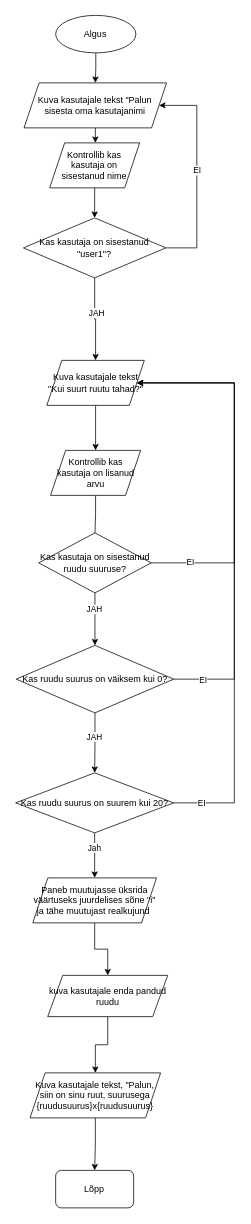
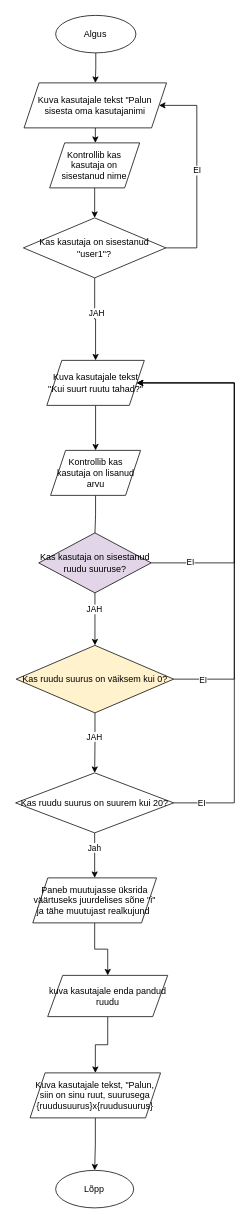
(95, 563) -> (95, 563)
(95, 679) -> (95, 679)
(94, 1189) -> (94, 1189)
